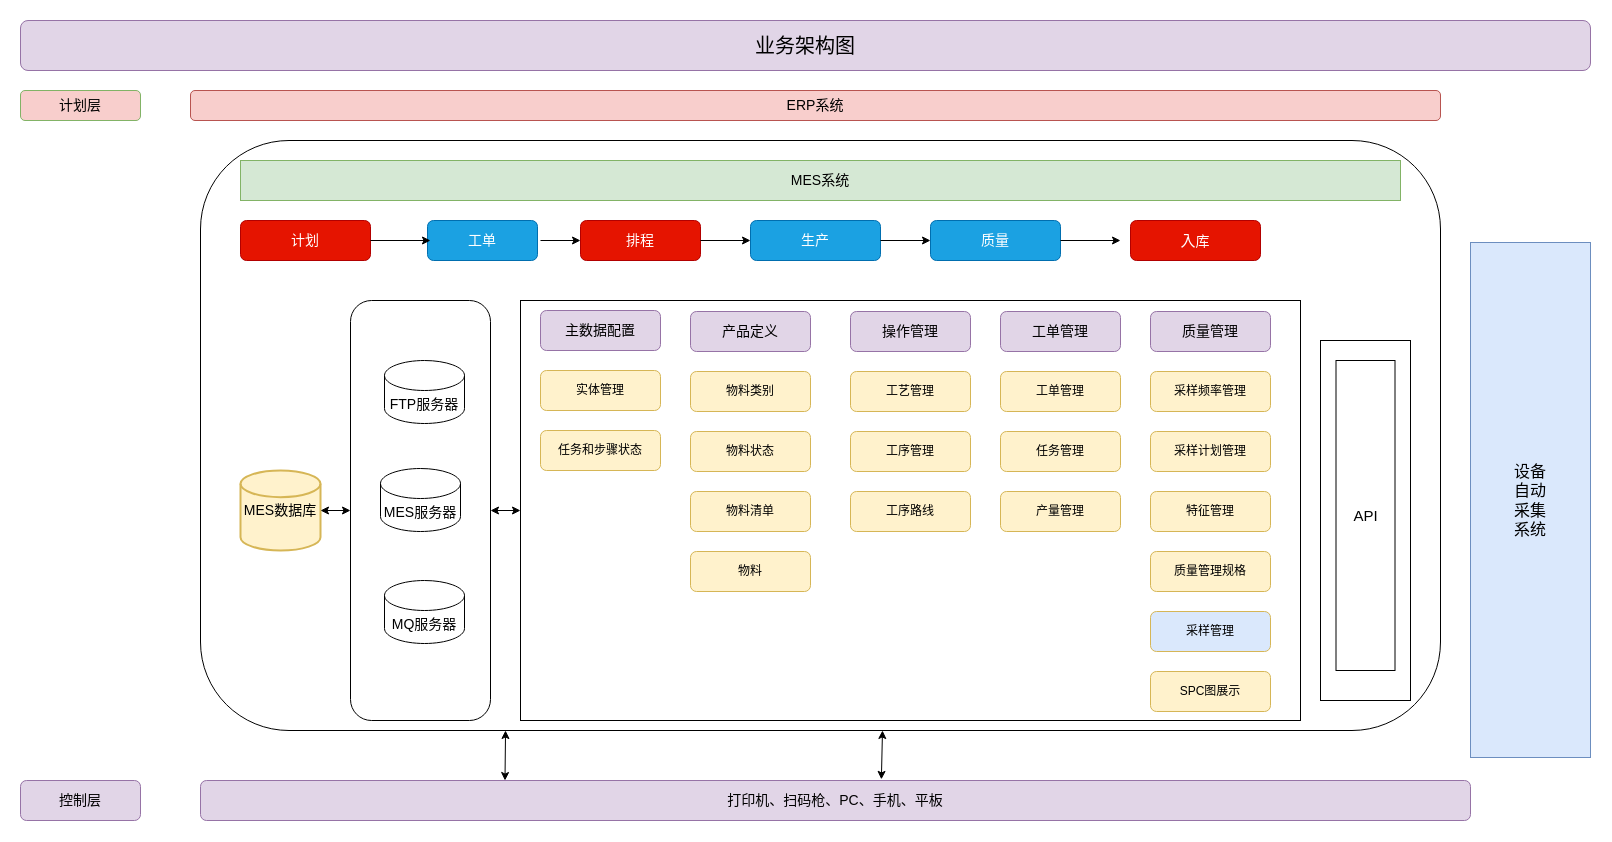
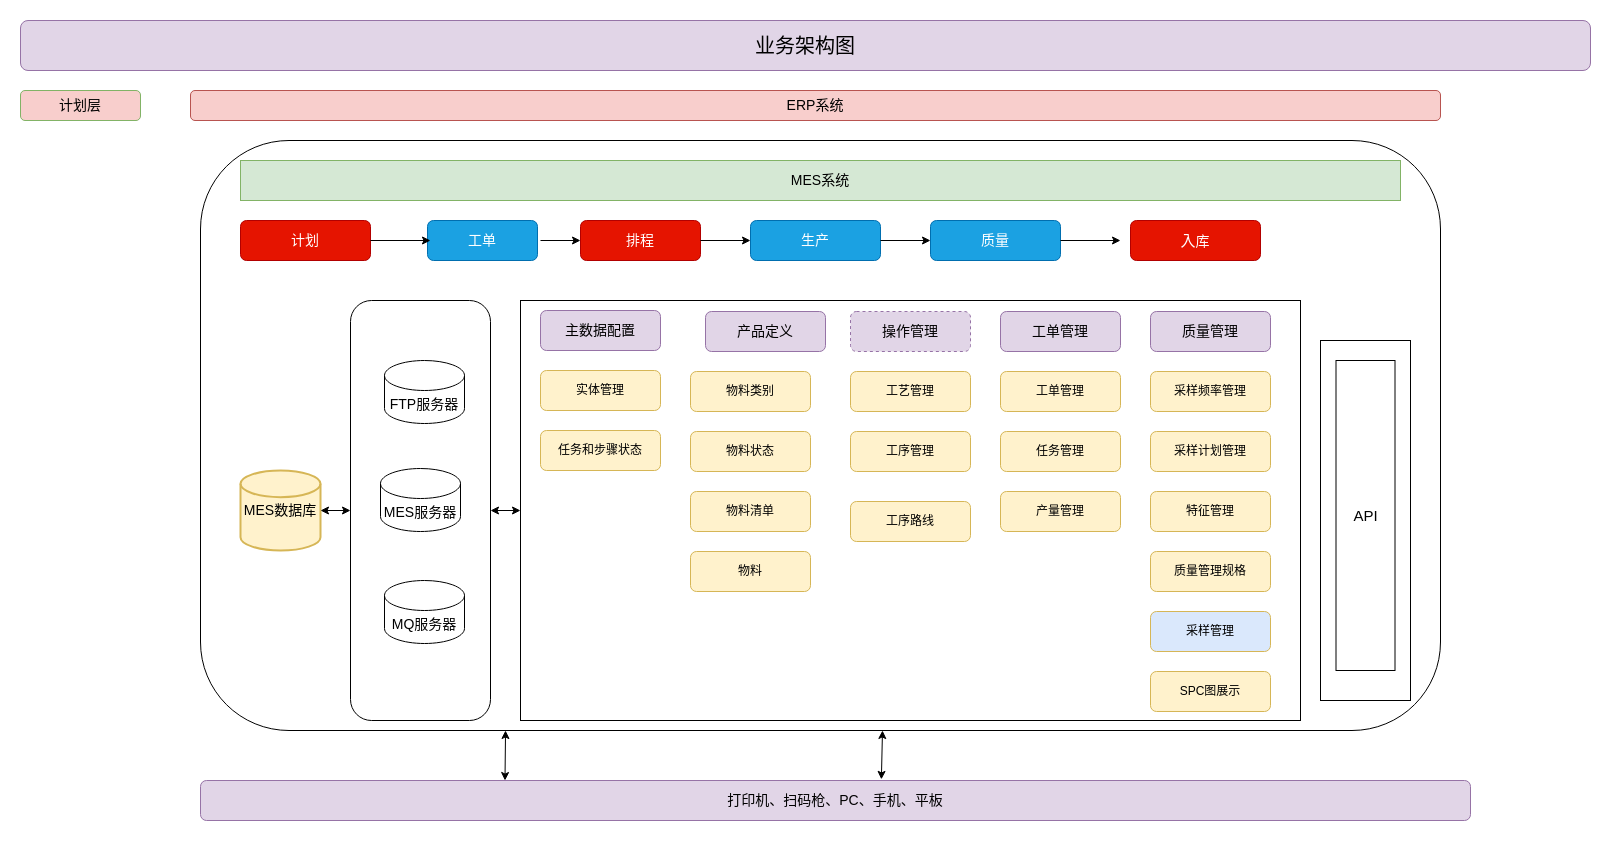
(751, 332) -> (766, 332)
(911, 332) -> (911, 332)
(1531, 500) -> none
(911, 512) -> (911, 522)
(81, 801) -> none
